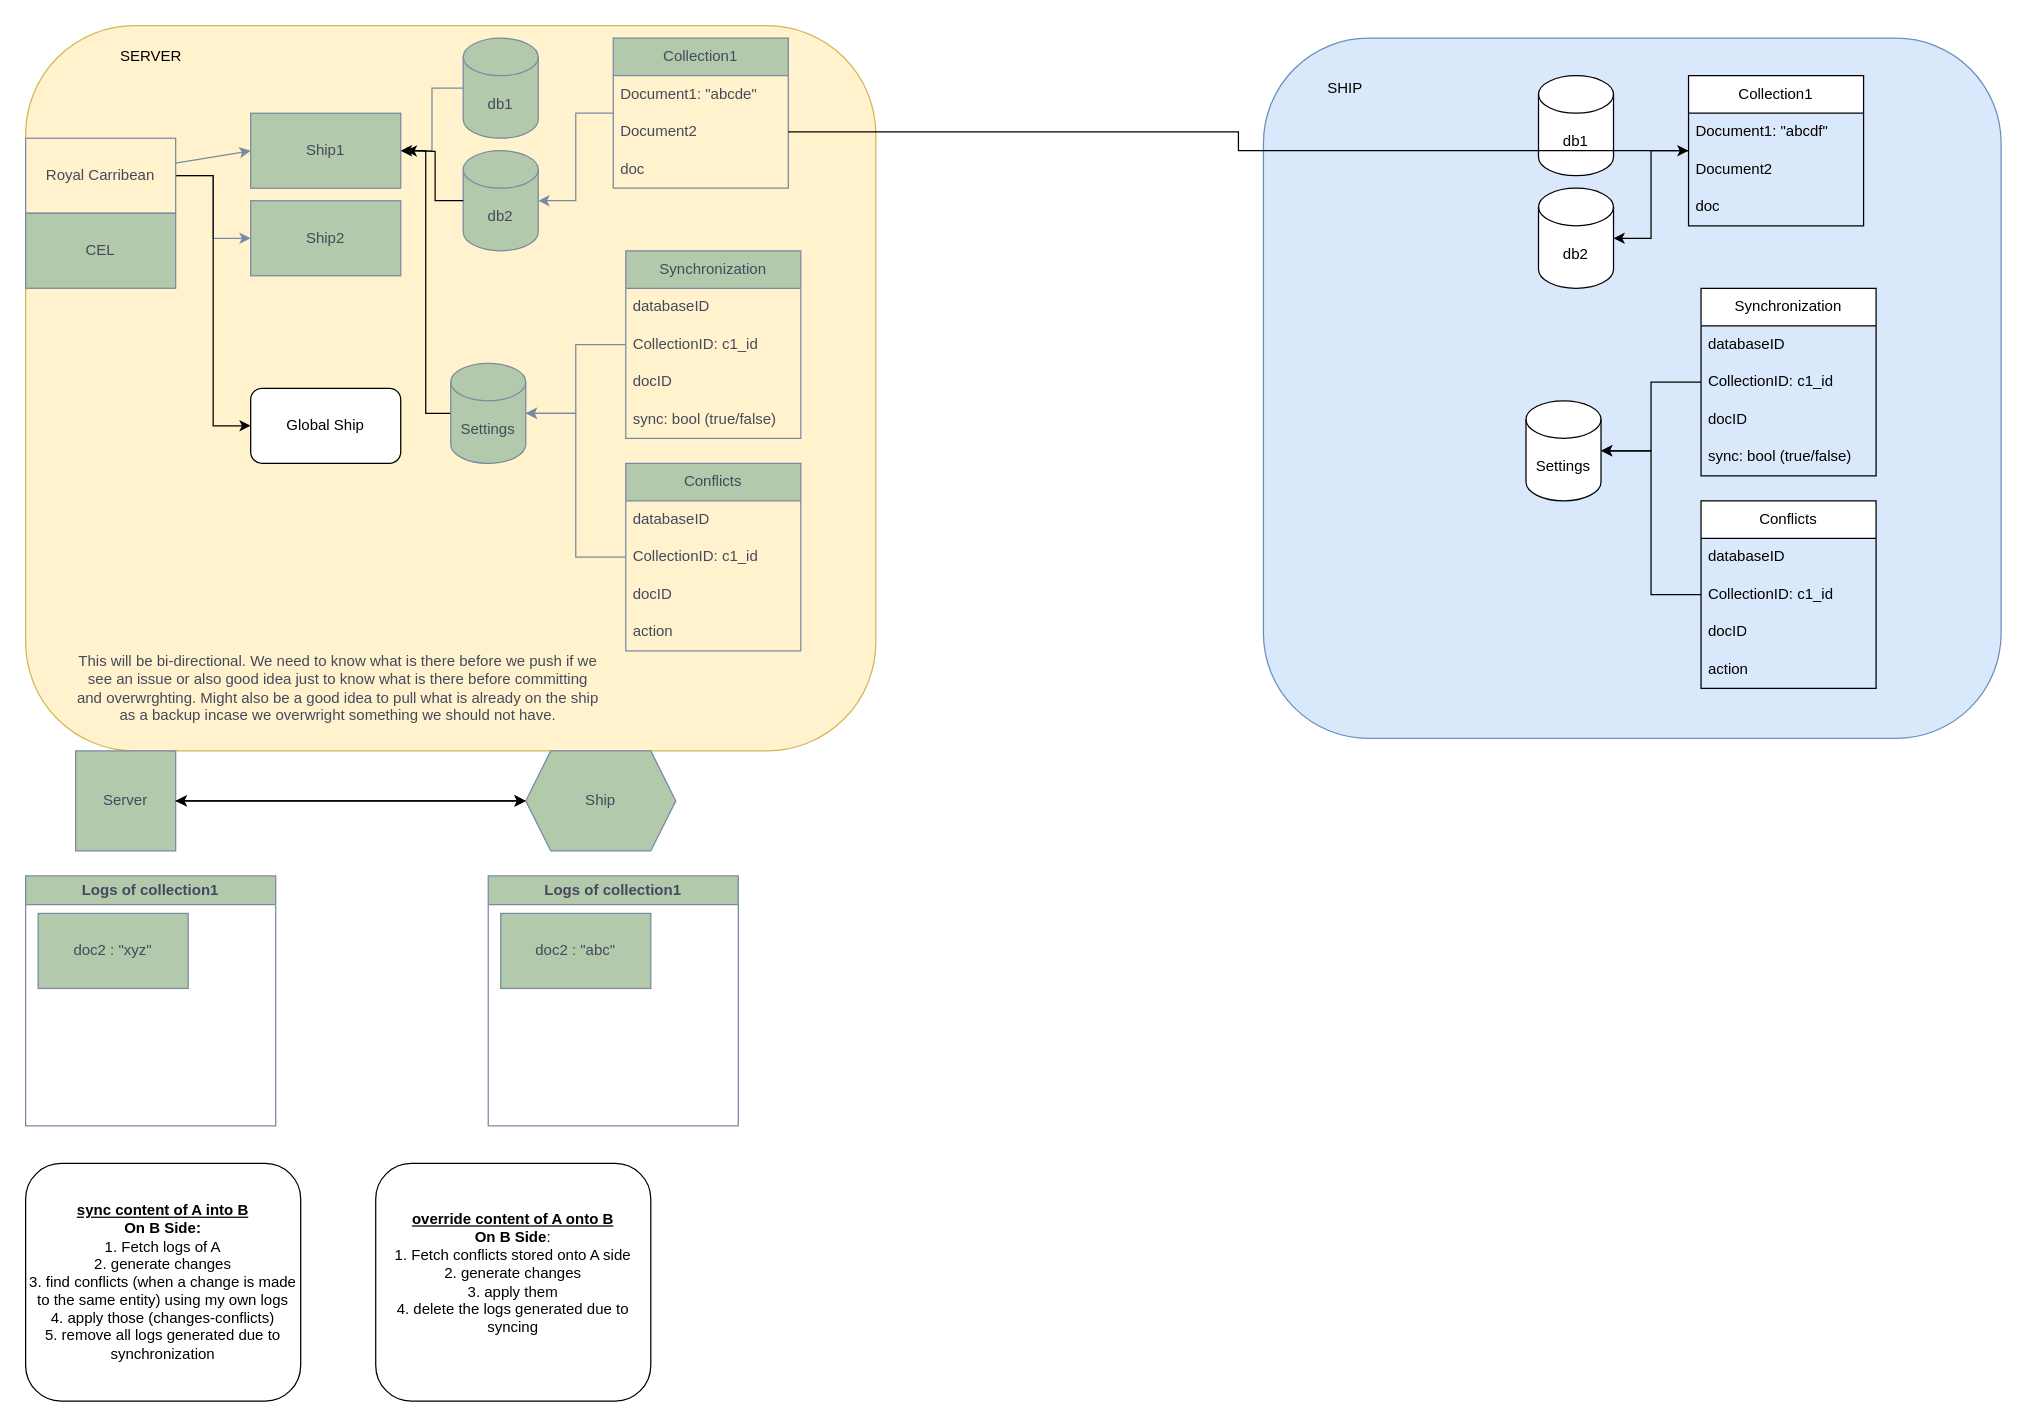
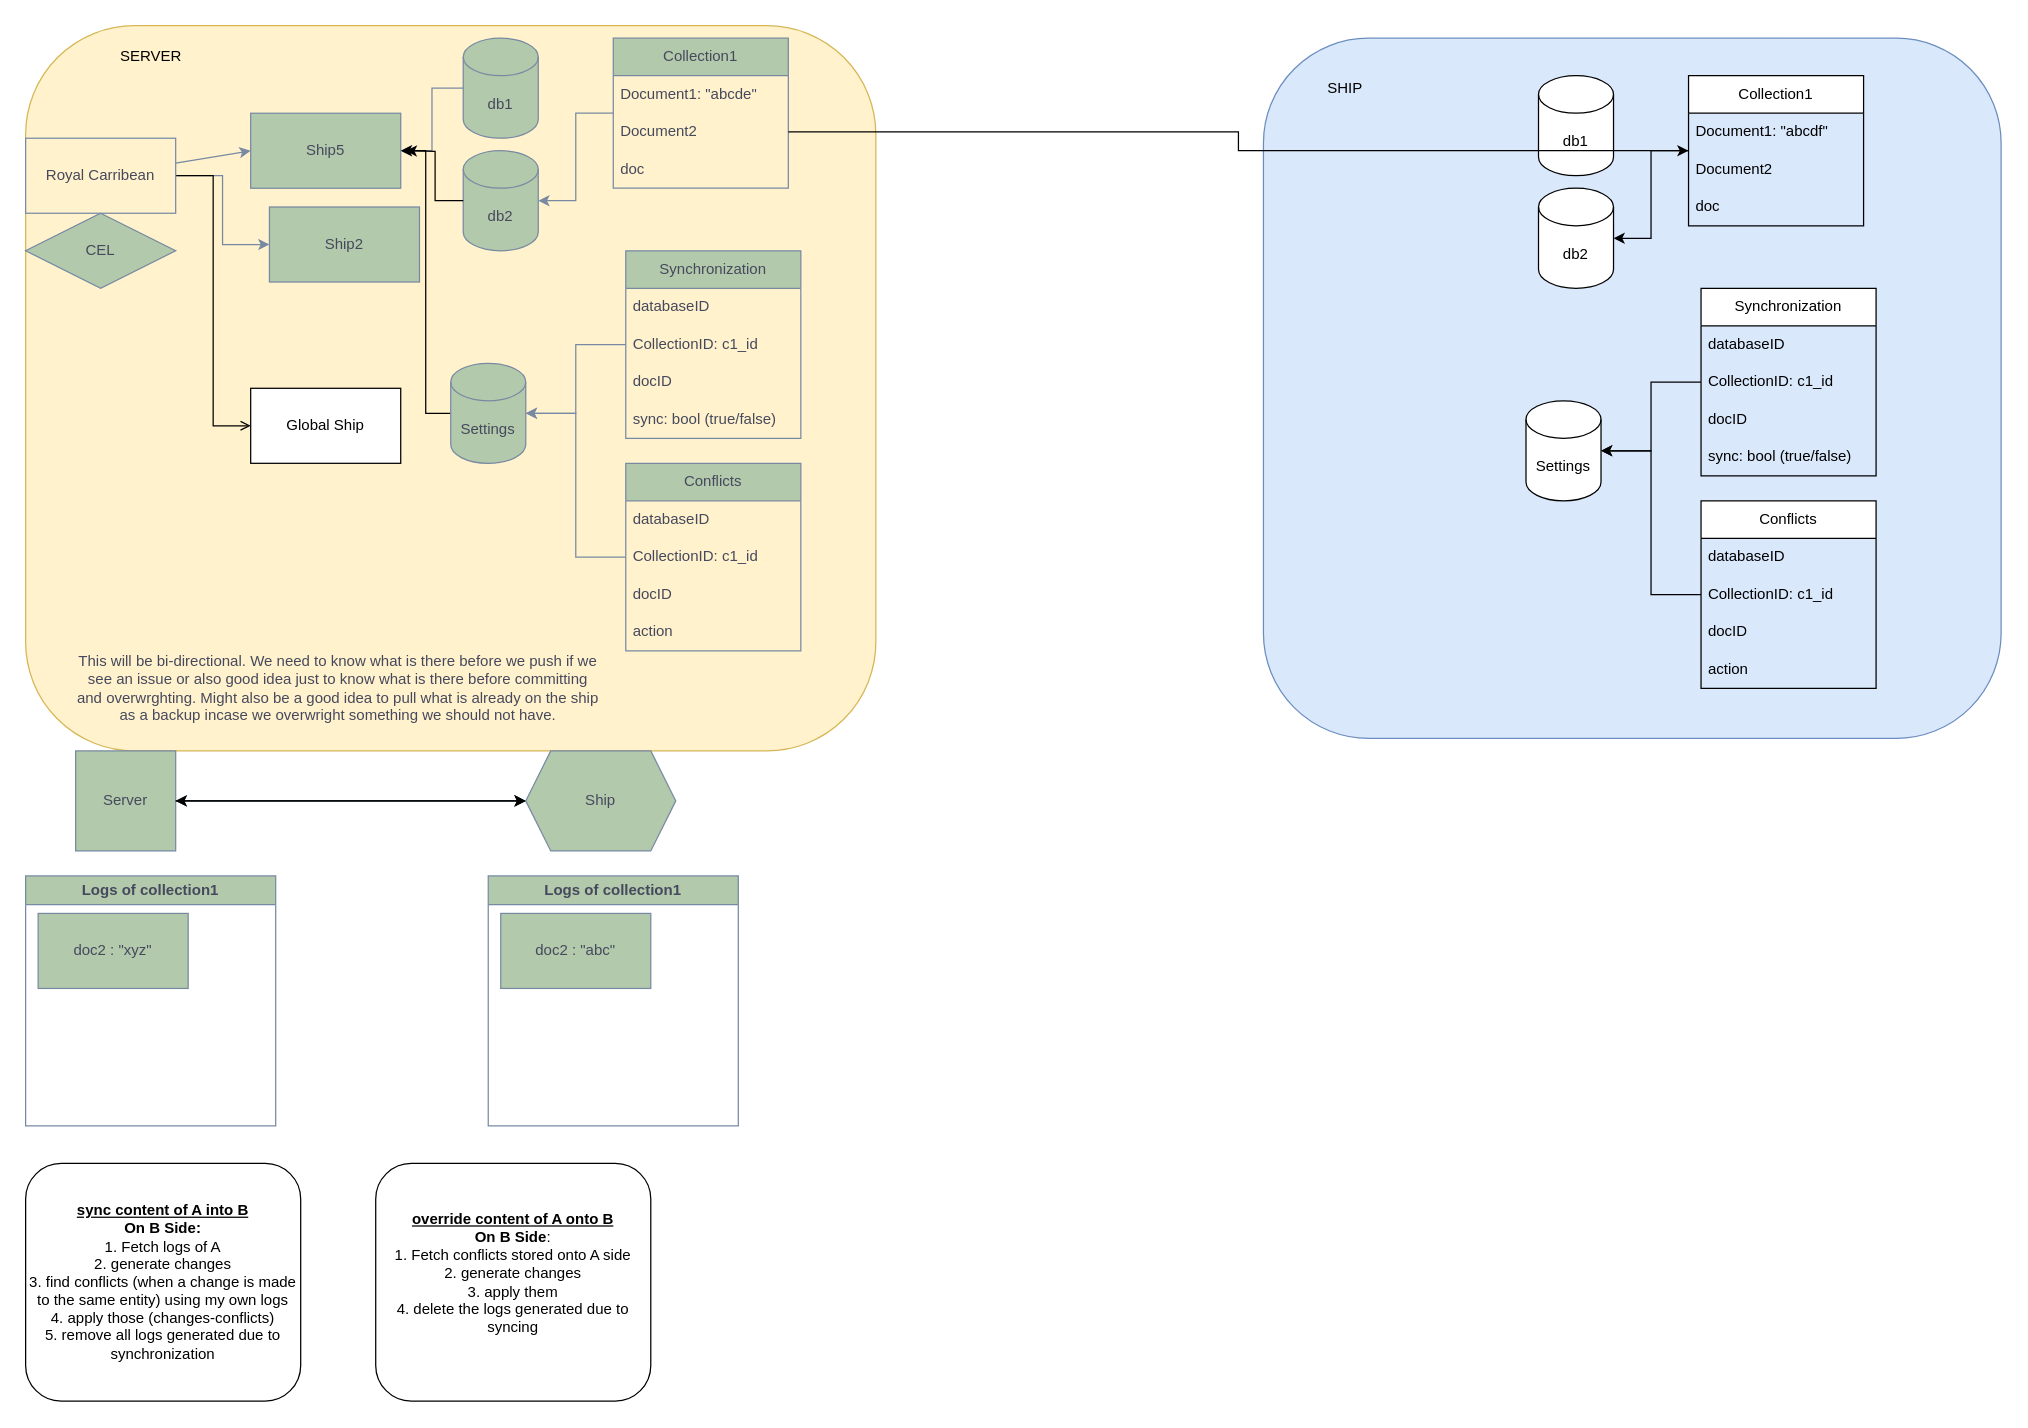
(326, 151) -> (326, 151)
(326, 238) -> (344, 244)
(101, 251) -> (101, 251)
(241, 426) -> (242, 426)
(326, 426) -> (326, 426)
